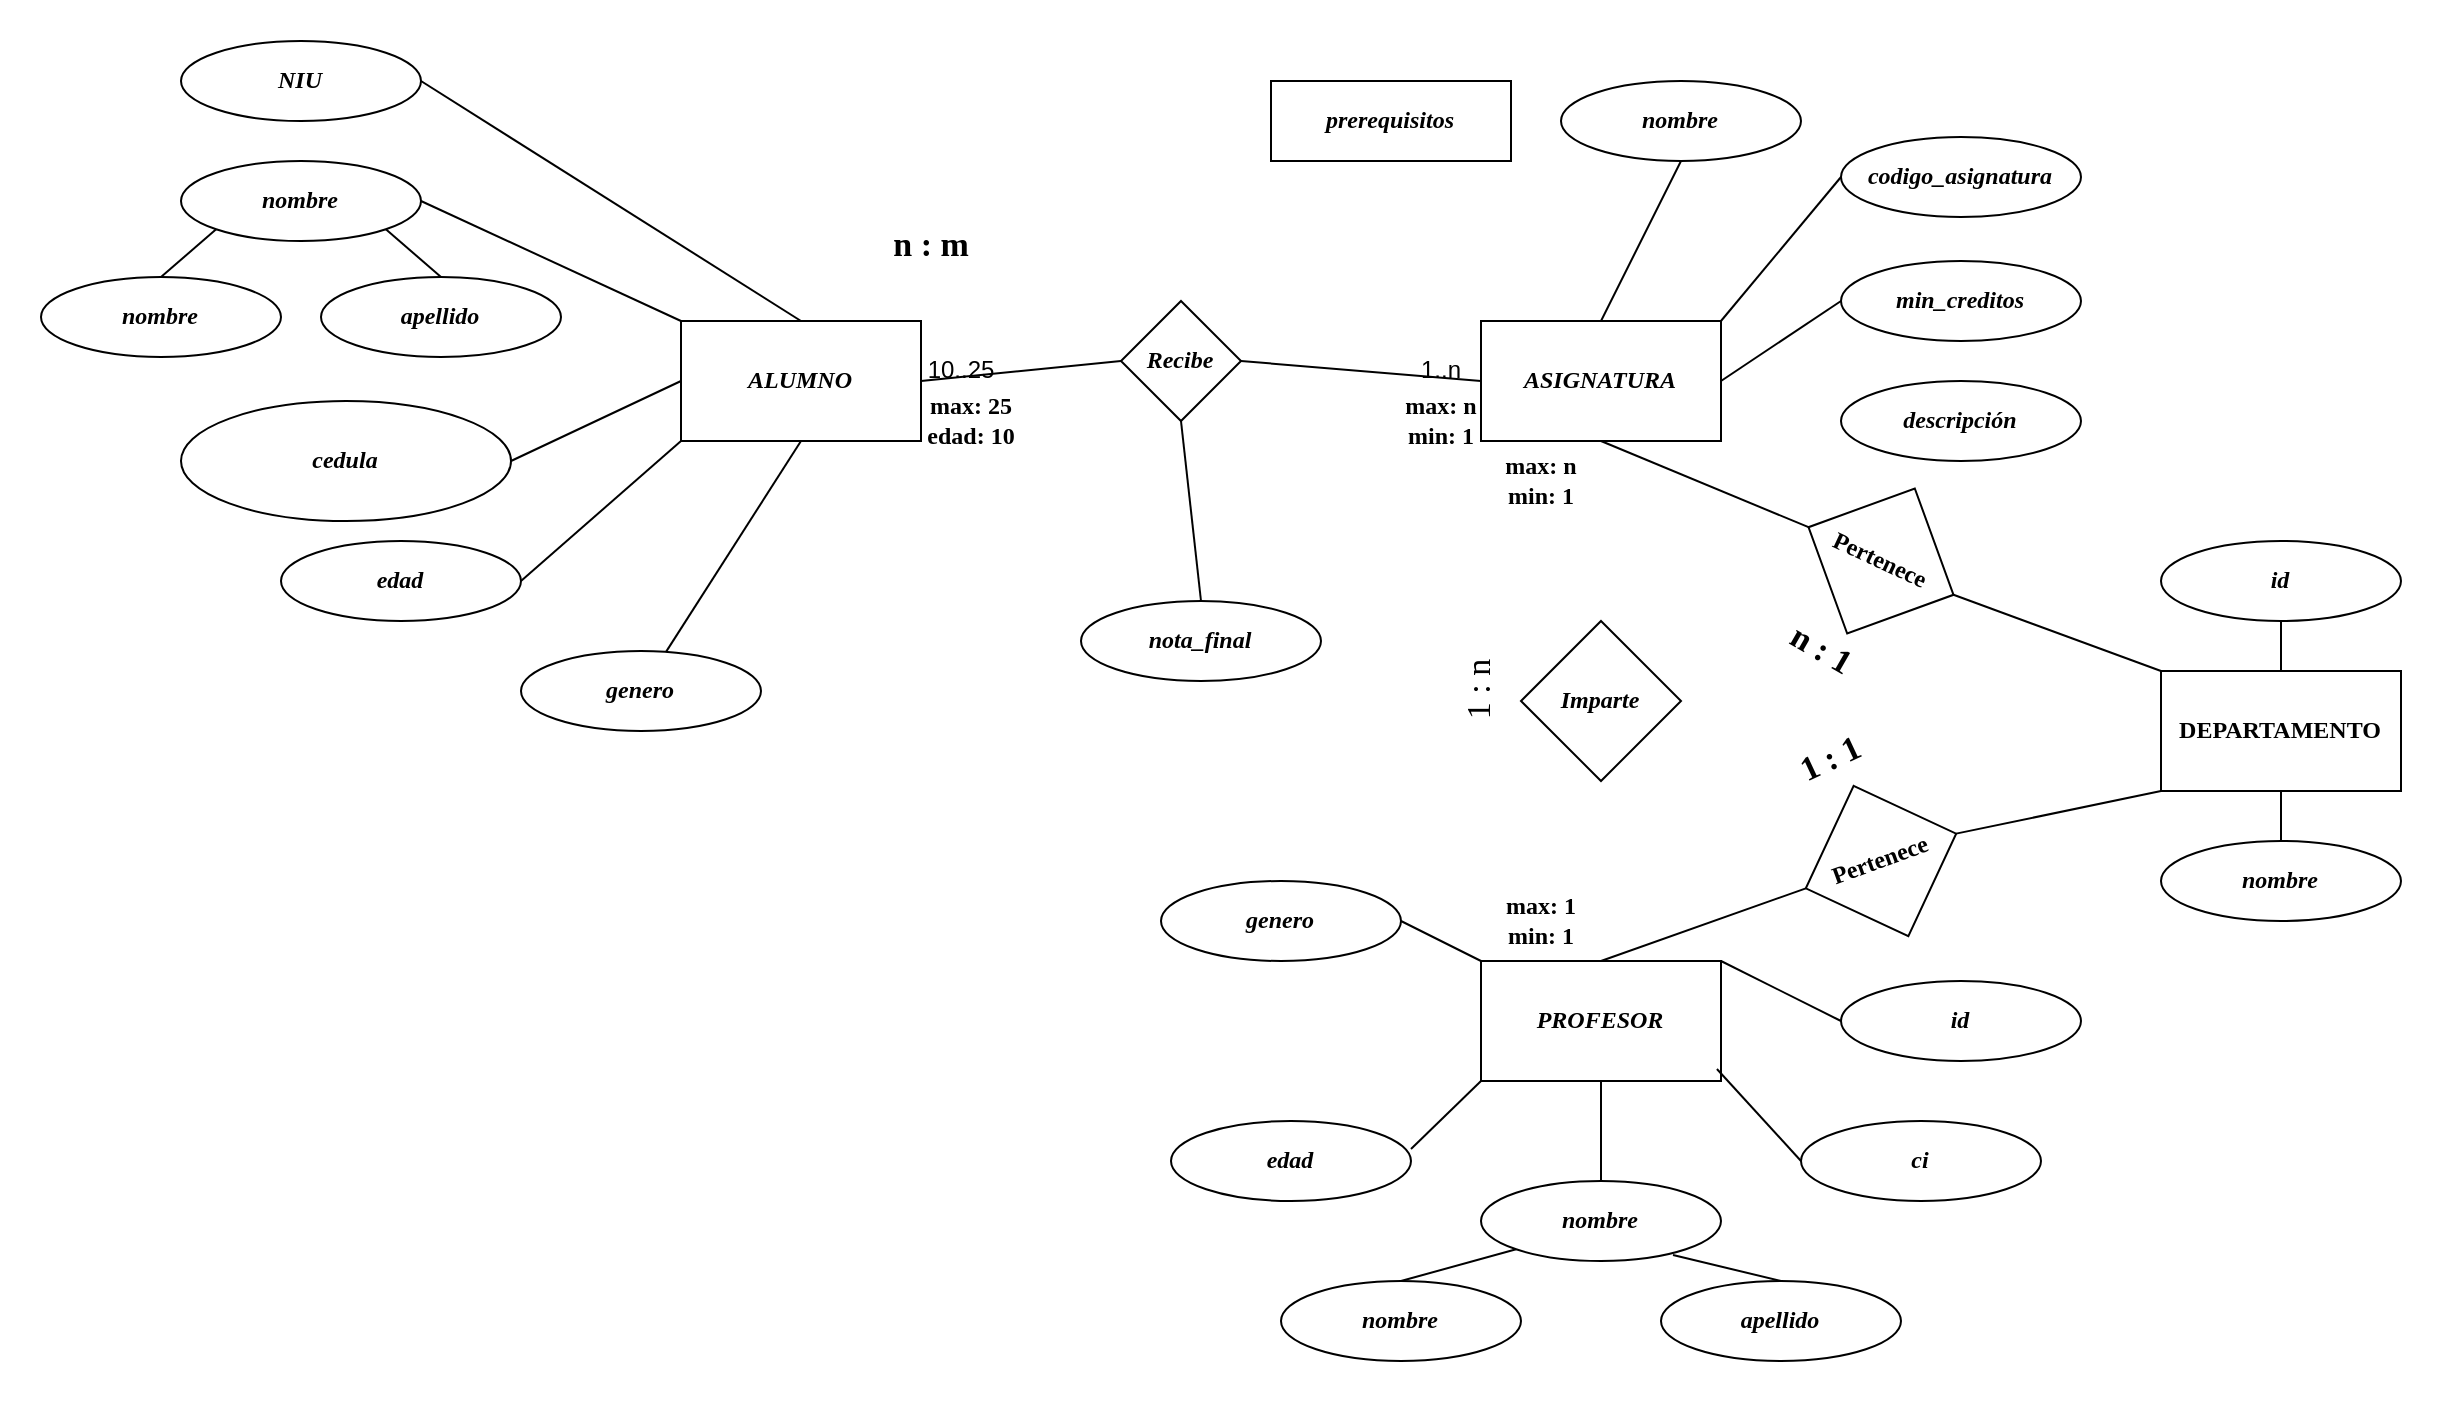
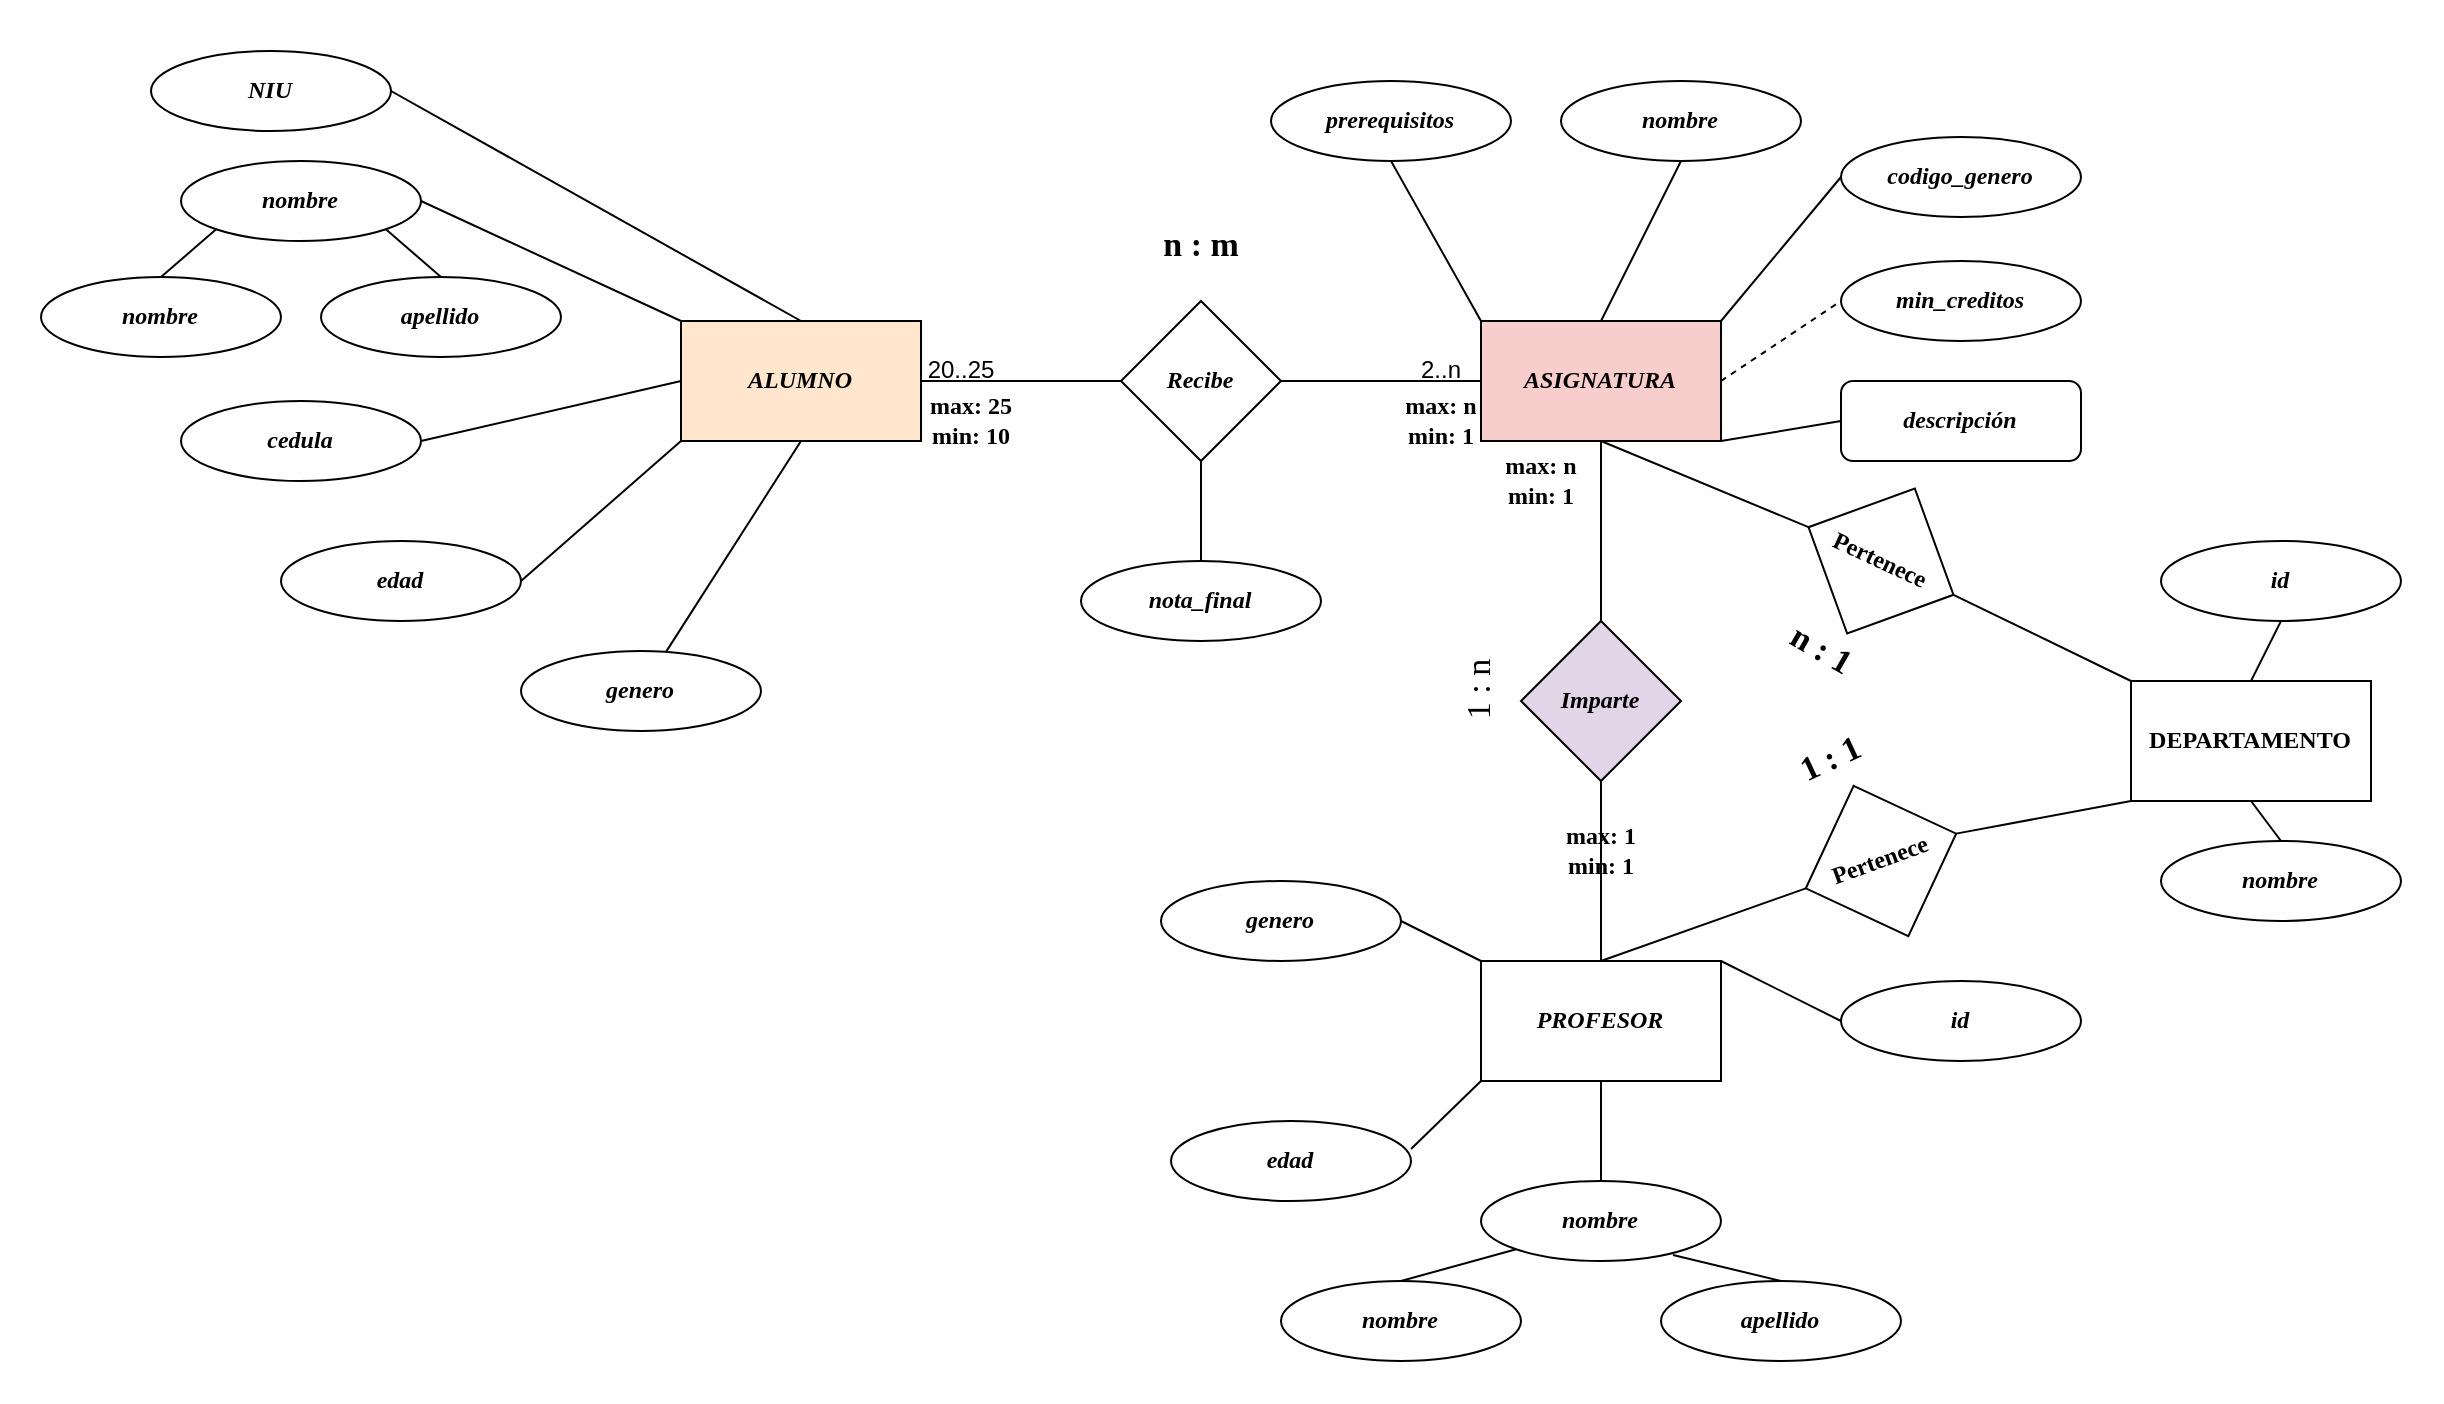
(301, 81) -> (271, 91)
(1391, 121) -> (1391, 121)
(1961, 177) -> (1961, 177)
none -> (1436, 241)
(931, 247) -> (1201, 247)
(1782, 340) -> (1782, 340)
(1181, 361) -> (1201, 381)
(962, 371) -> (962, 371)
(1442, 371) -> (1442, 371)
(801, 381) -> (801, 381)
(1601, 381) -> (1601, 381)
(972, 421) -> (972, 421)
(1961, 421) -> (1961, 421)
none -> (1781, 431)
(346, 461) -> (301, 441)
none -> (1601, 533)
(1201, 641) -> (1201, 601)
(1601, 701) -> (1601, 701)
(2281, 731) -> (2251, 741)
none -> (1601, 869)
(1541, 921) -> (1601, 851)
(1759, 1115) -> none
(1921, 1161) -> none
